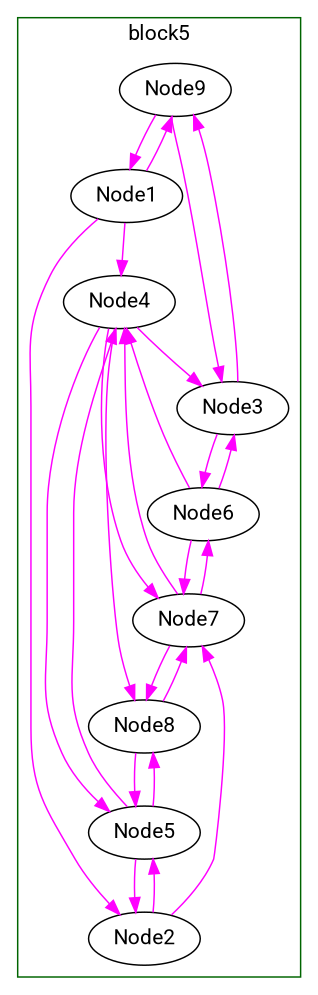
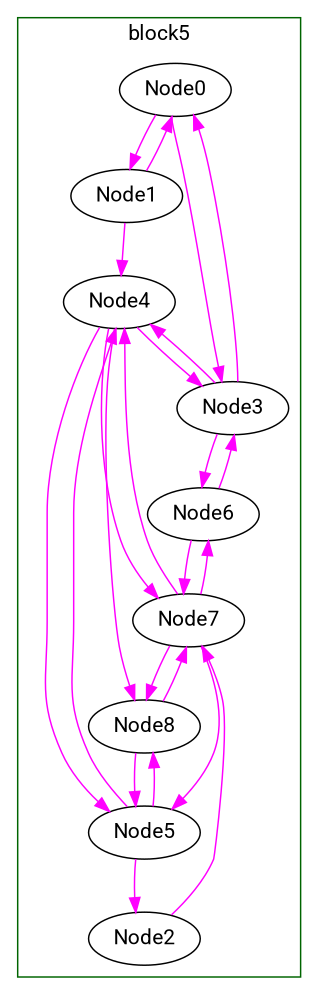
(175, 90) -> (175, 90)
(156, 417) -> (189, 358)
(31, 561) -> none
(154, 893) -> (214, 751)
